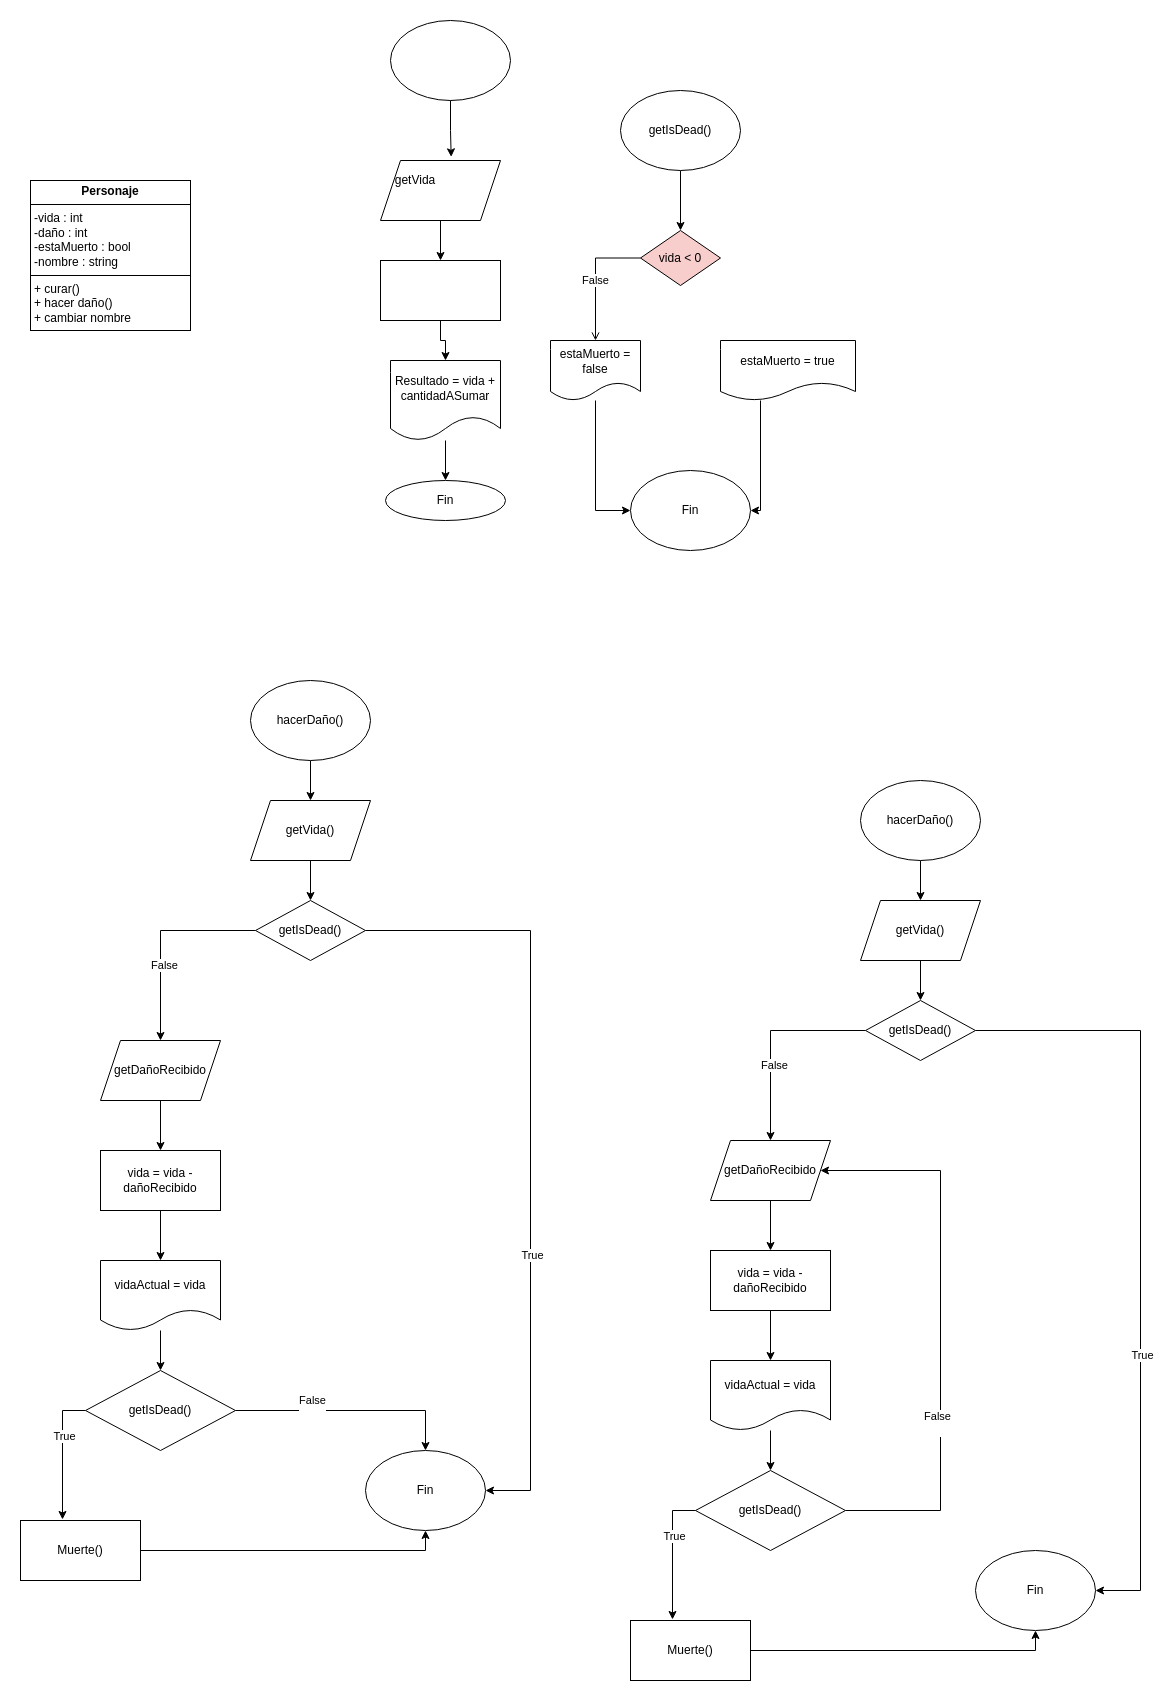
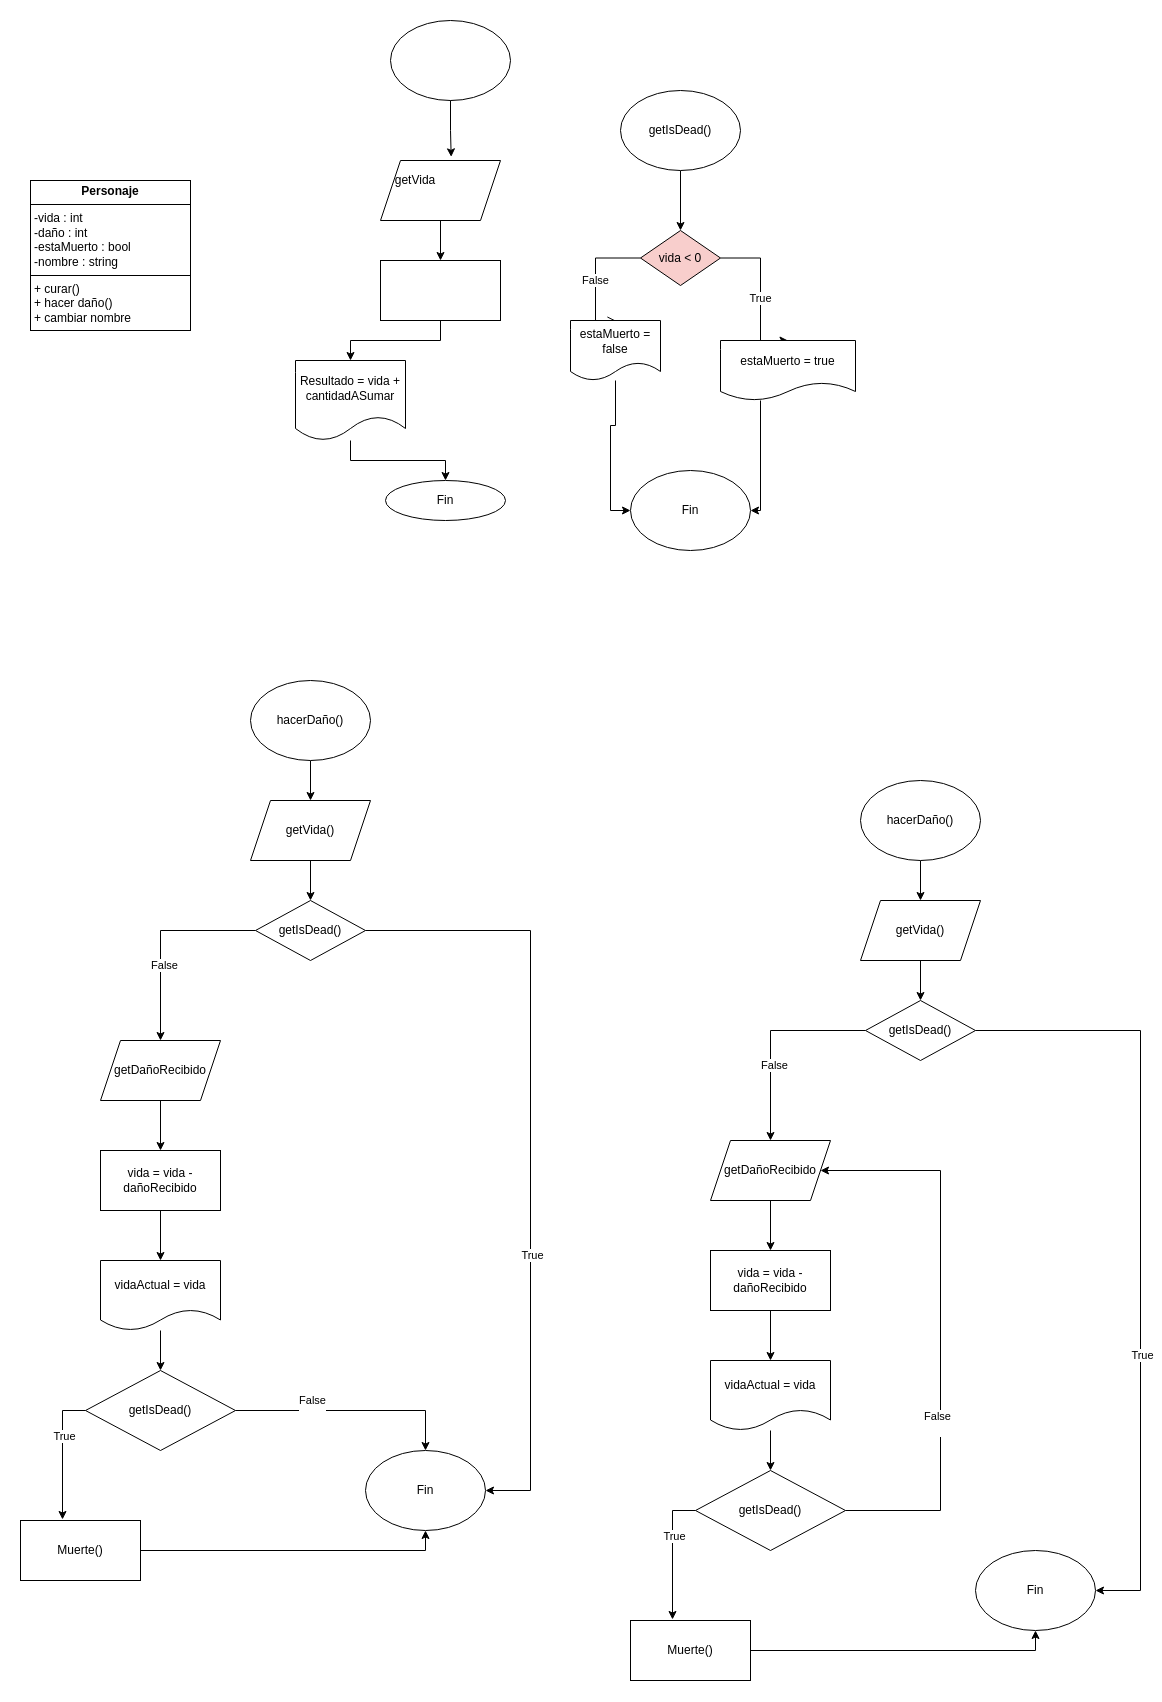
none -> (761, 279)
(596, 371) -> (616, 351)
(446, 401) -> (351, 401)
